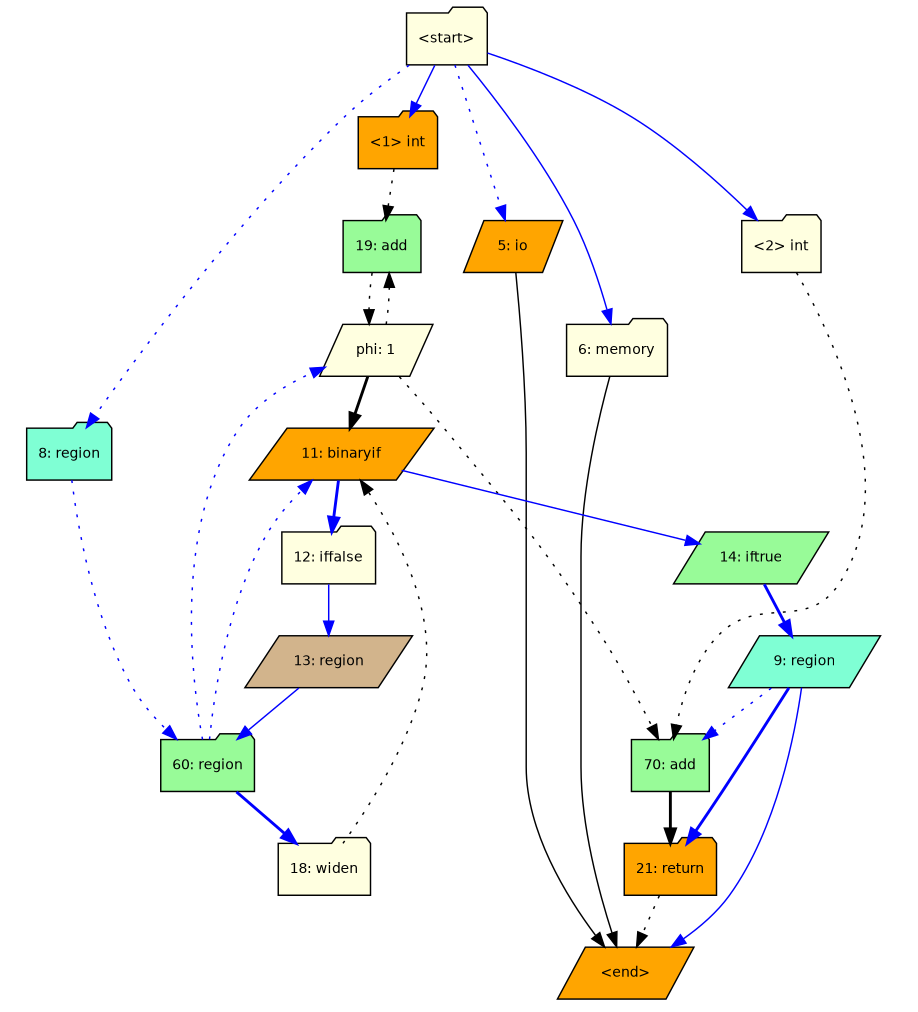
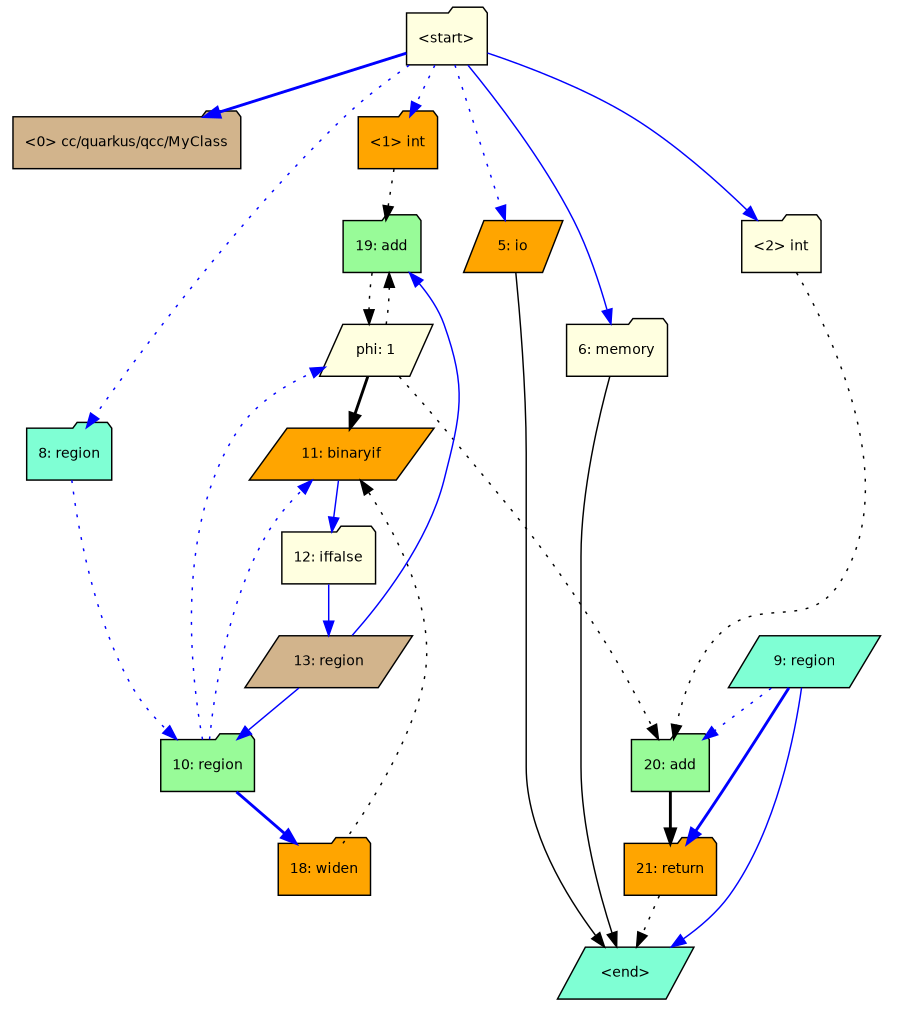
(426, 84) -> (426, 84)
none -> (127, 143)
none -> (447, 468)
(336, 499) -> (336, 499)
(751, 558) -> none
(208, 766) -> (208, 766)
(670, 766) -> (670, 766)
(324, 869) -> (324, 869)
(626, 973) -> (626, 973)
